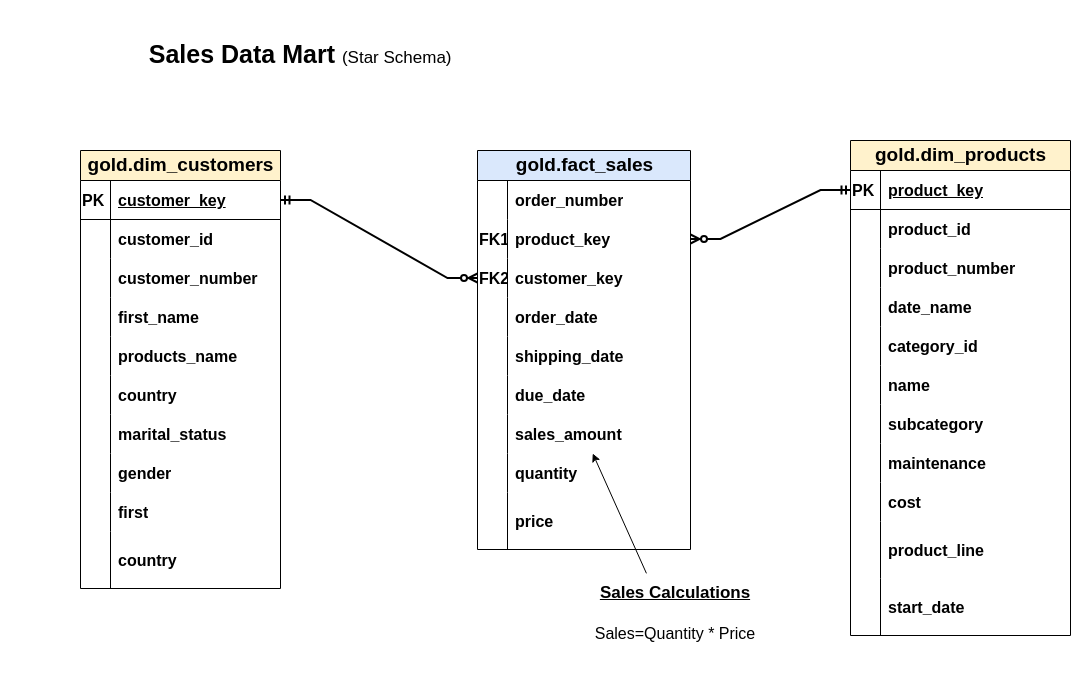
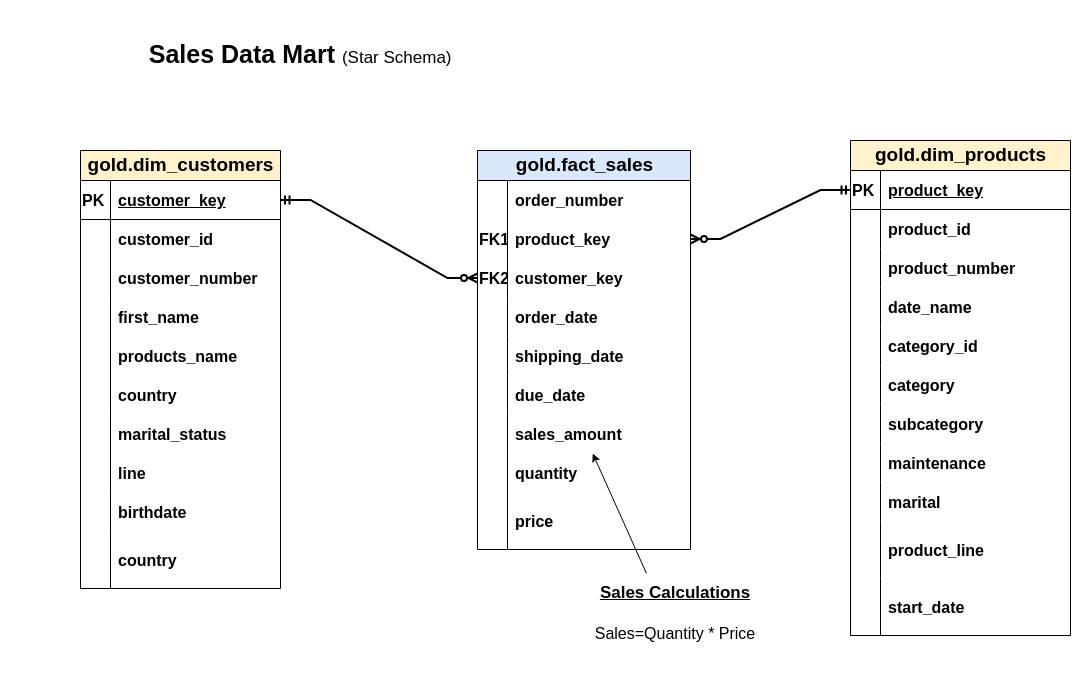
(906, 386) -> (924, 386)
(145, 474) -> (132, 474)
(906, 503) -> (916, 503)
(139, 513) -> (157, 513)
